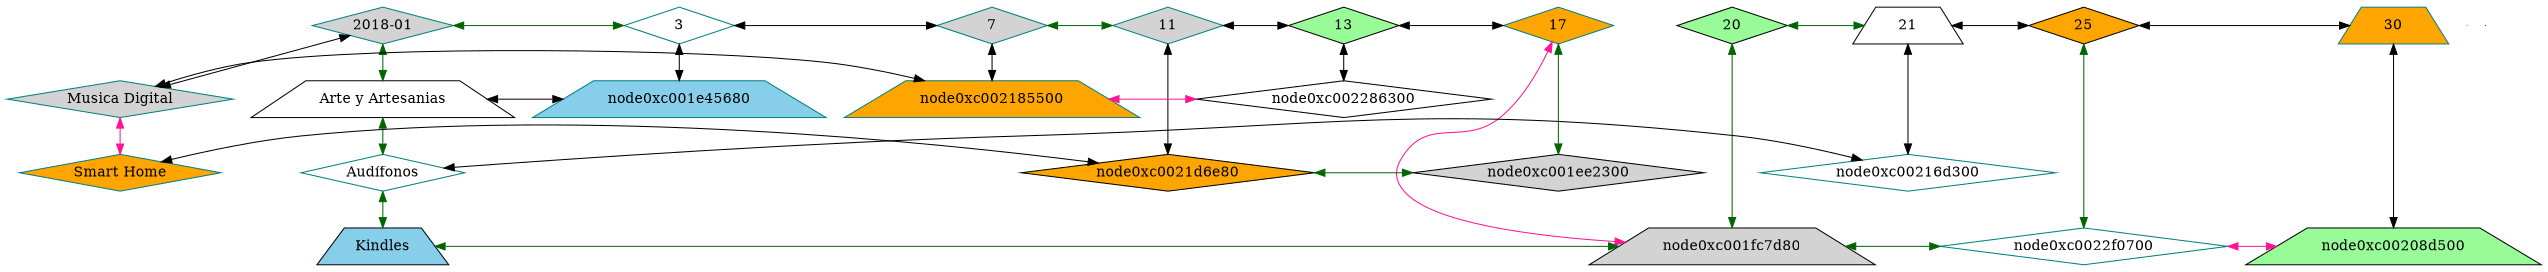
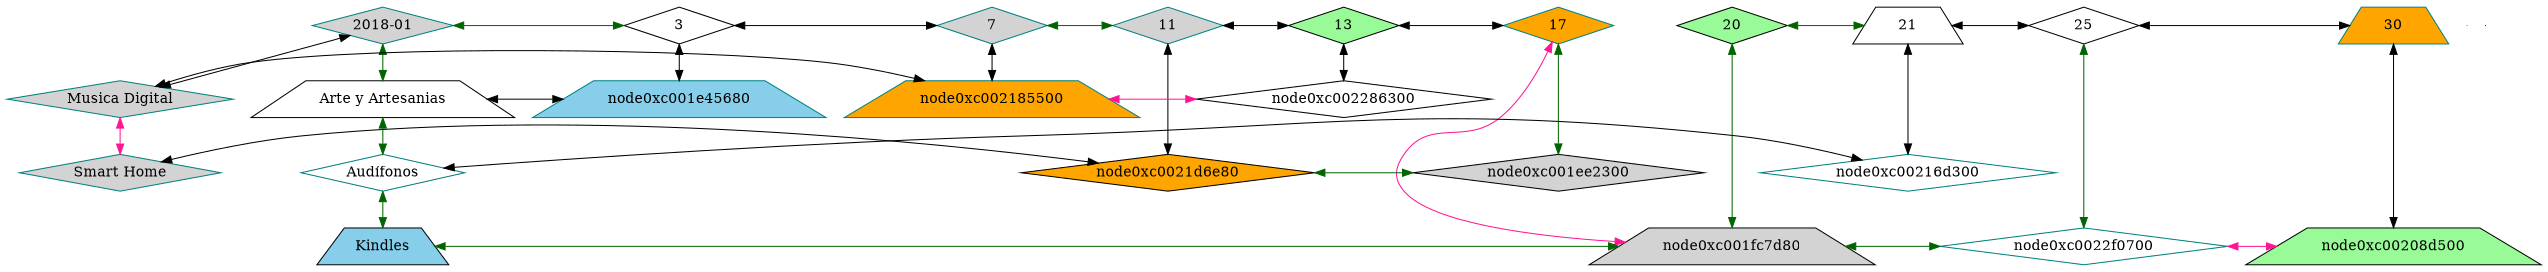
(679, 26) -> (679, 26)
(2084, 26) -> (2084, 26)
(120, 173) -> (120, 173)
